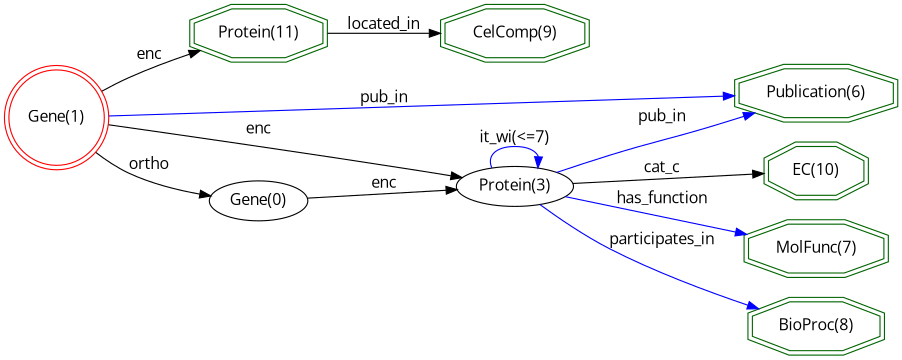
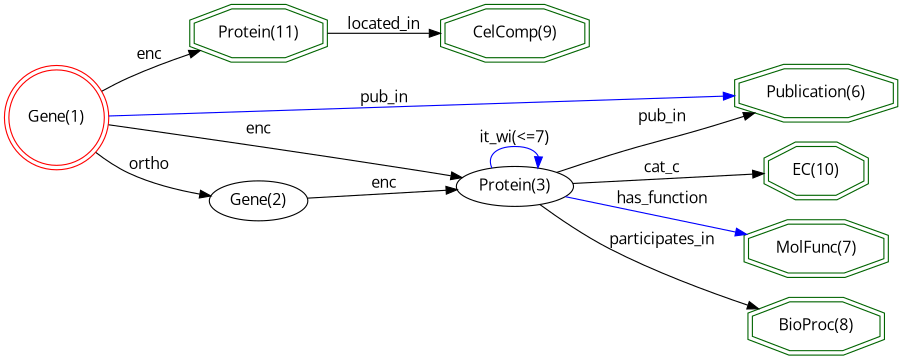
(650, 143) -> (650, 143)
(259, 201) -> (259, 201)
(640, 263) -> (640, 263)
